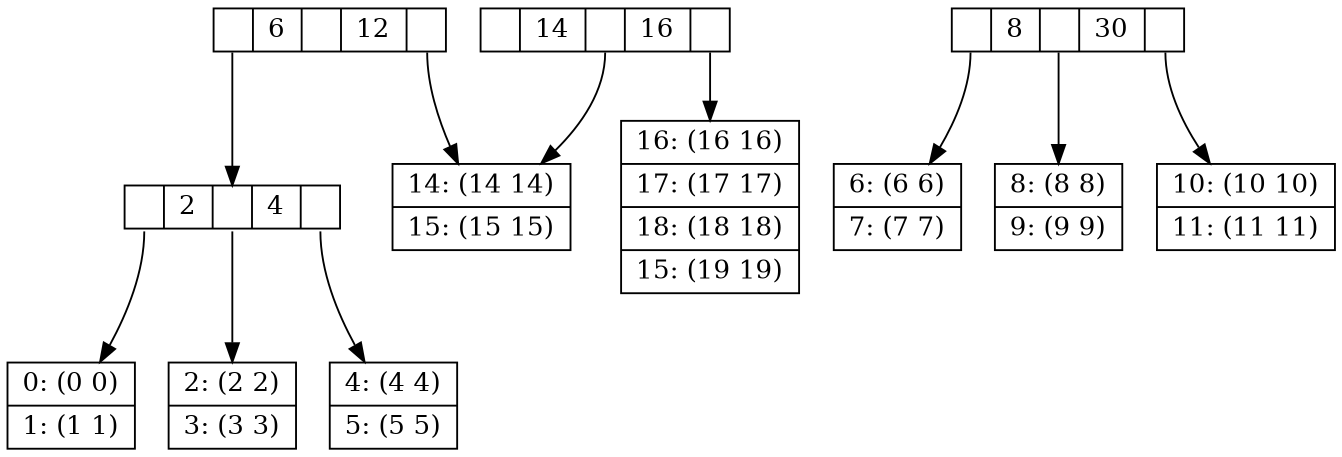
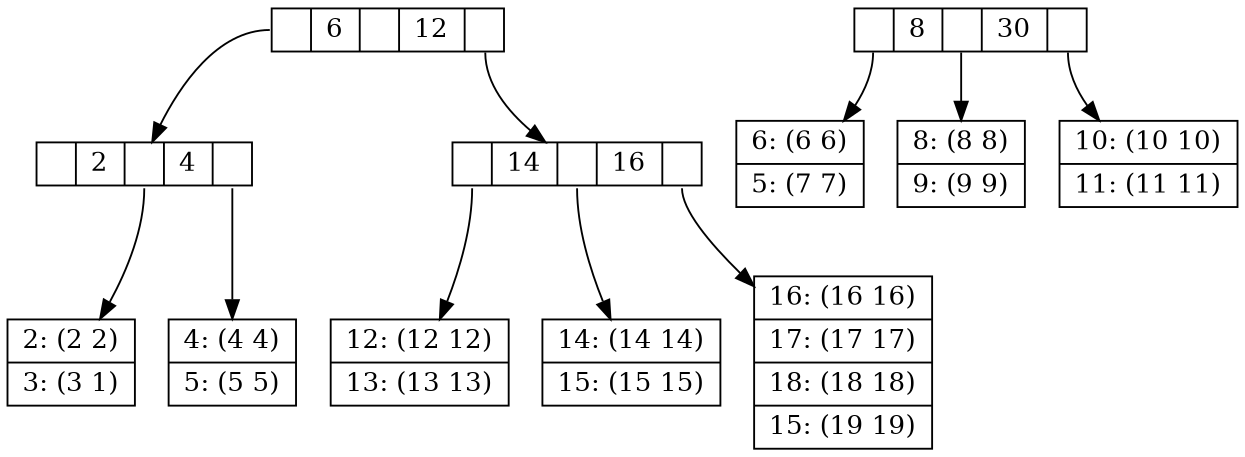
(434, 101) -> (500, 96)
(897, 228) -> (800, 185)
none -> (420, 363)
(71, 406) -> none
(232, 426) -> (71, 383)
